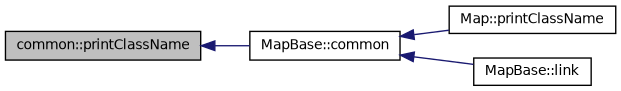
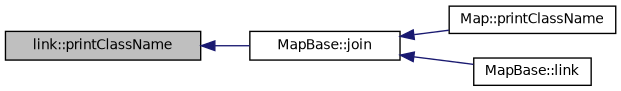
(103, 46) -> (103, 46)
(325, 46) -> (325, 46)
